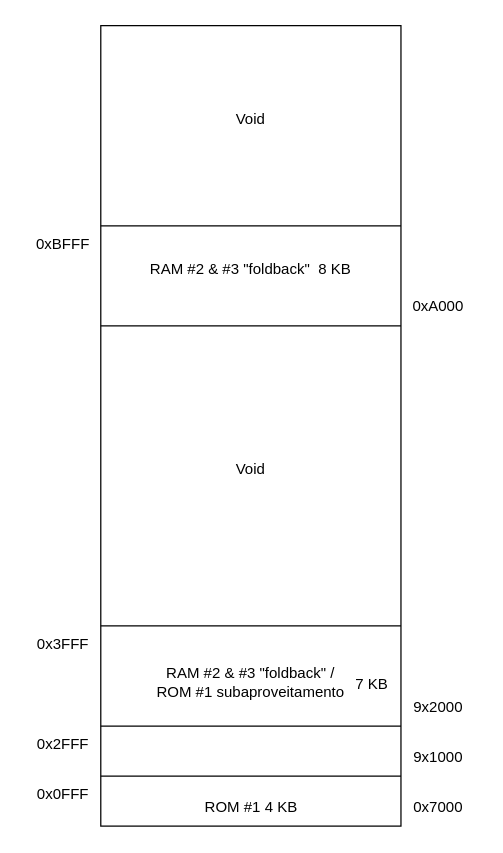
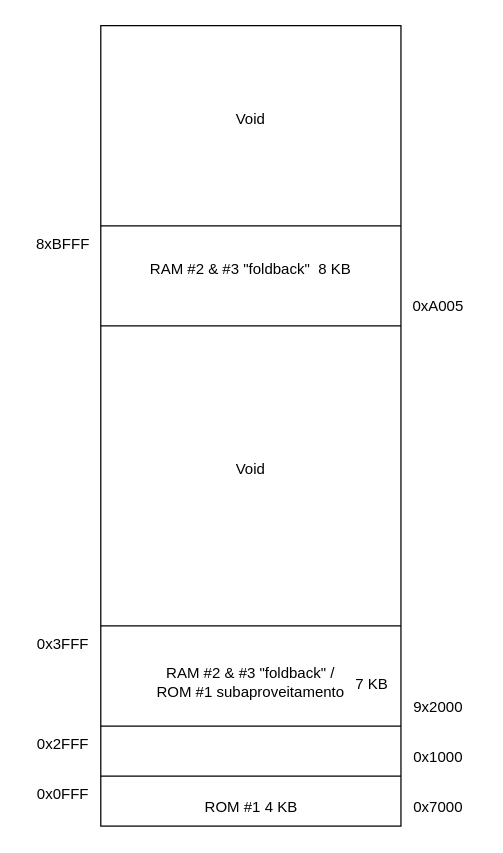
(63, 244) -> (63, 244)
(438, 307) -> (438, 307)
(438, 757) -> (438, 757)
